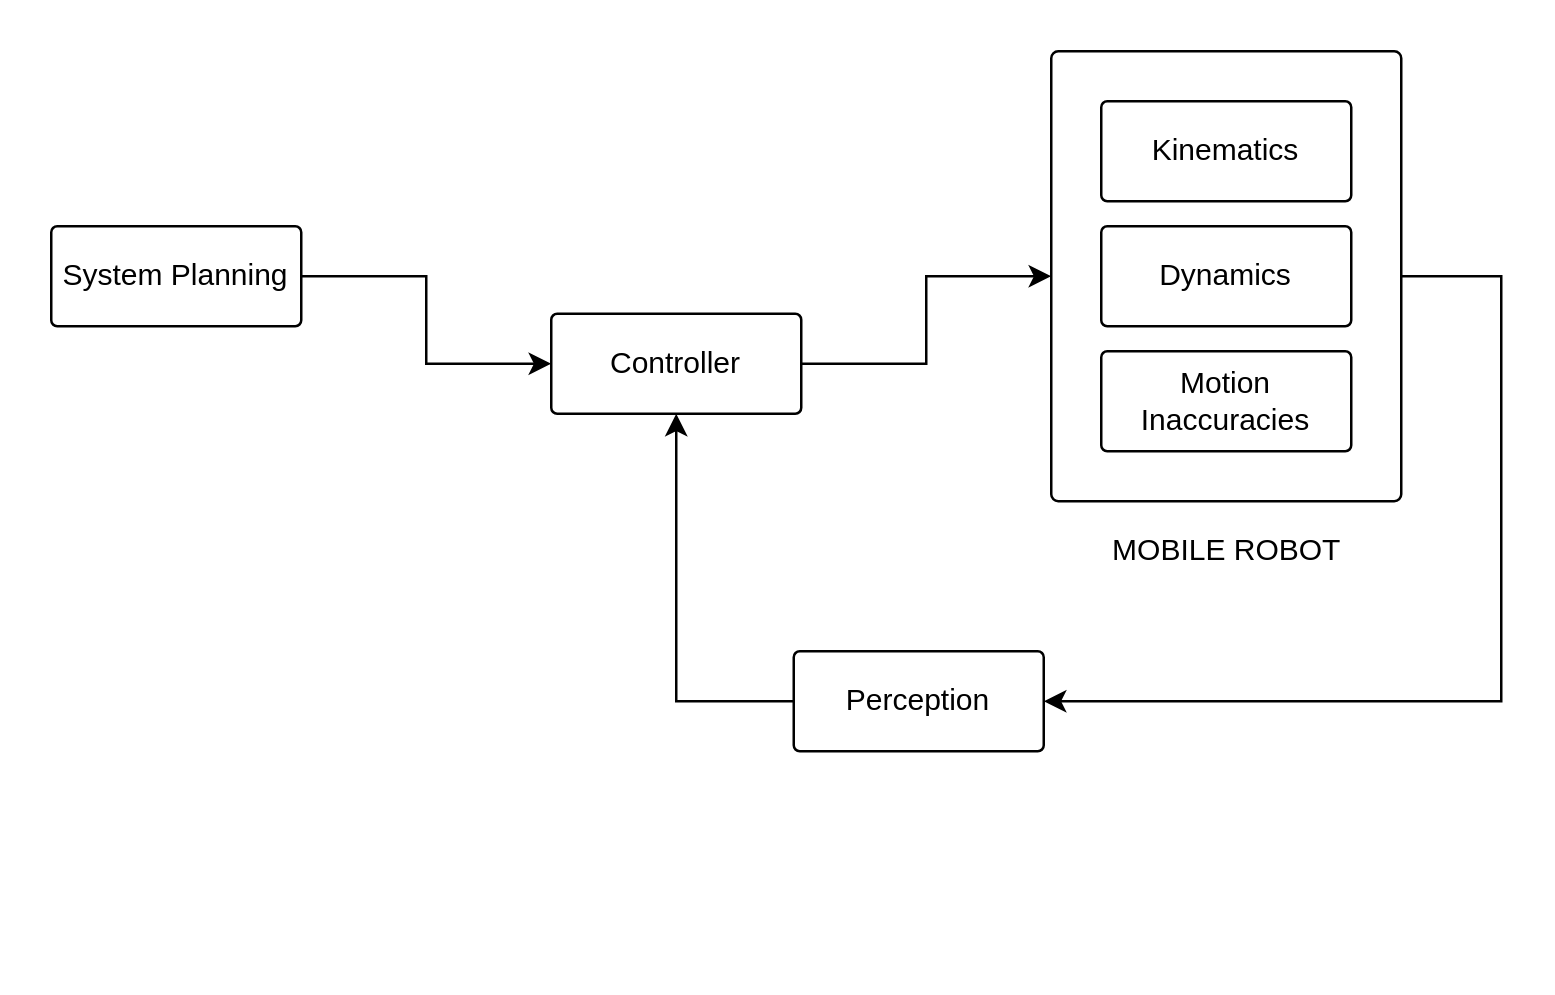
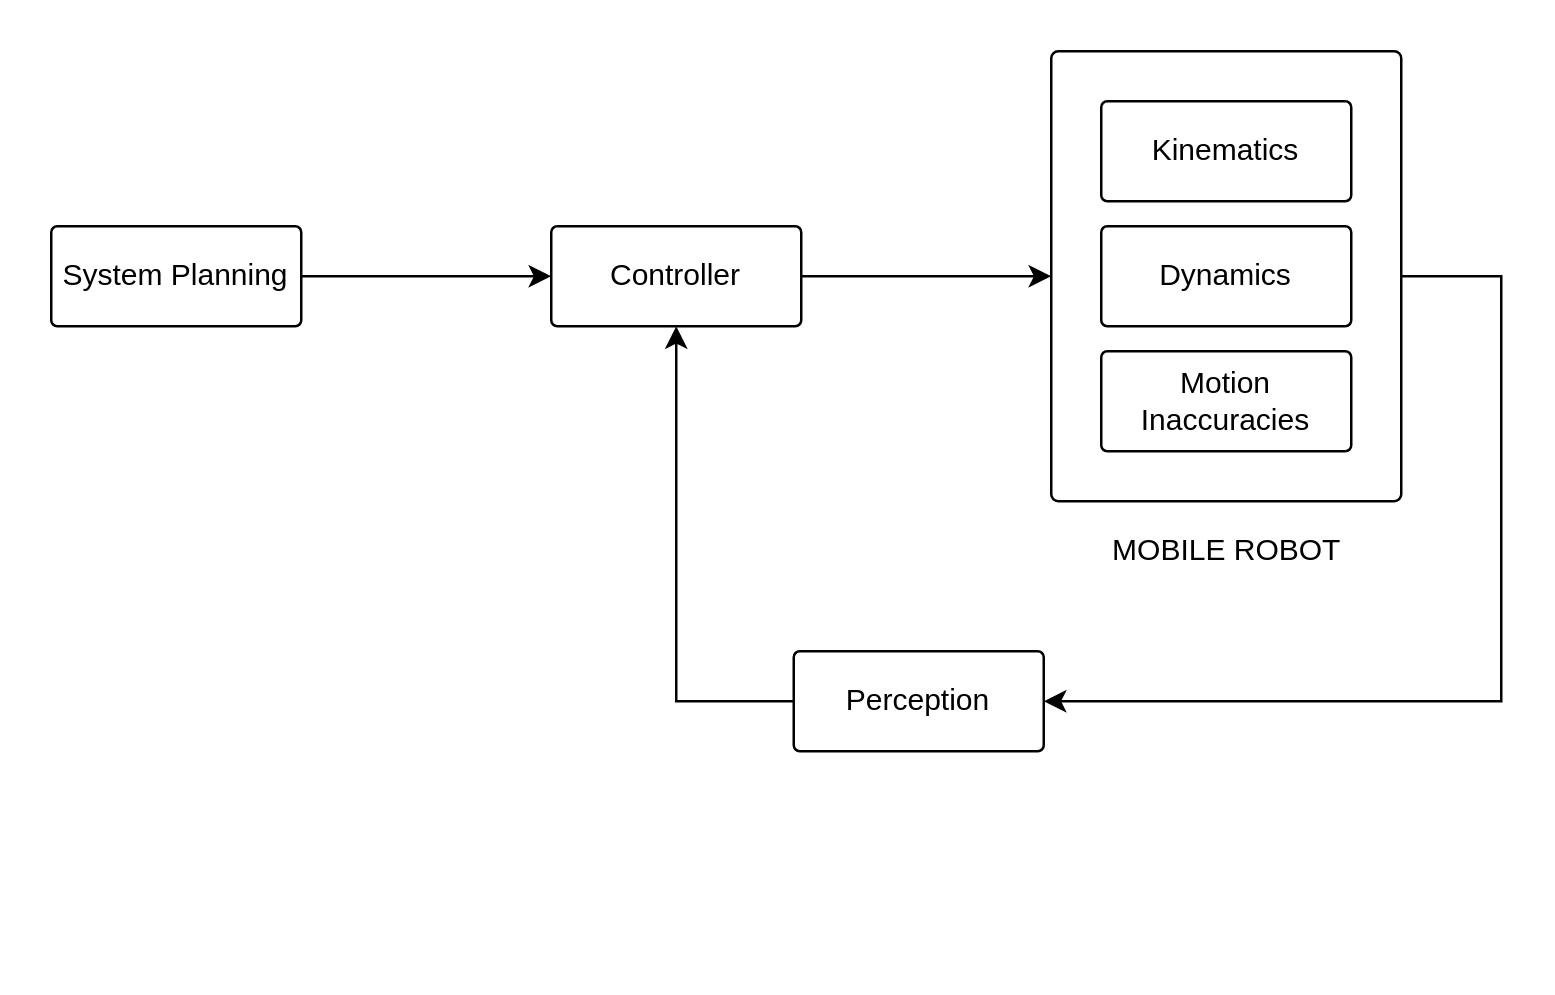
(676, 364) -> (676, 276)
